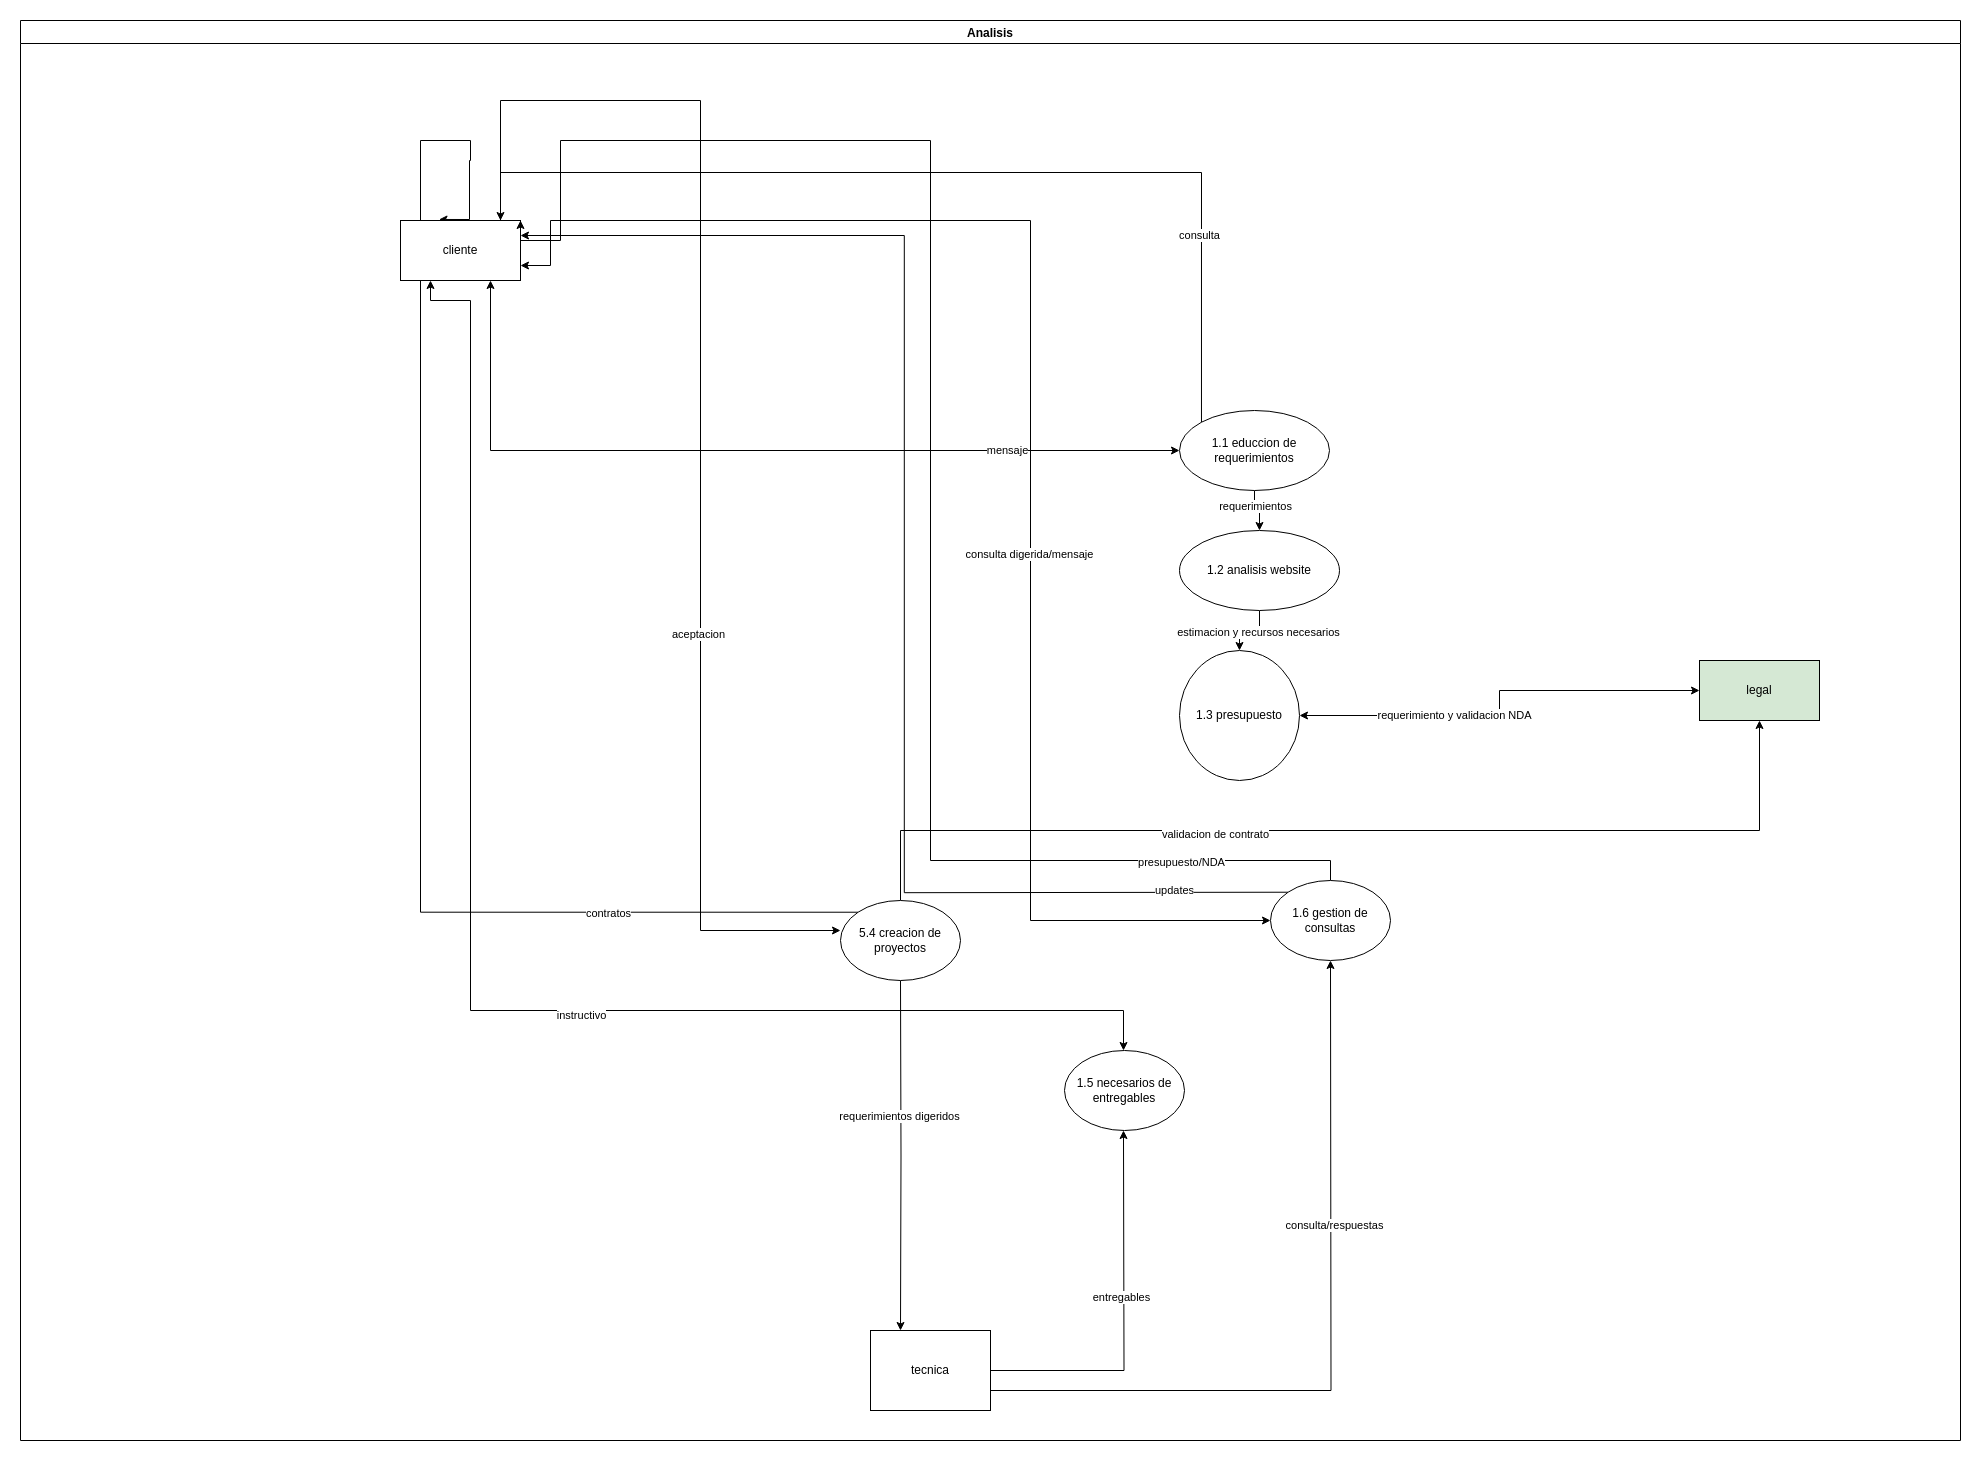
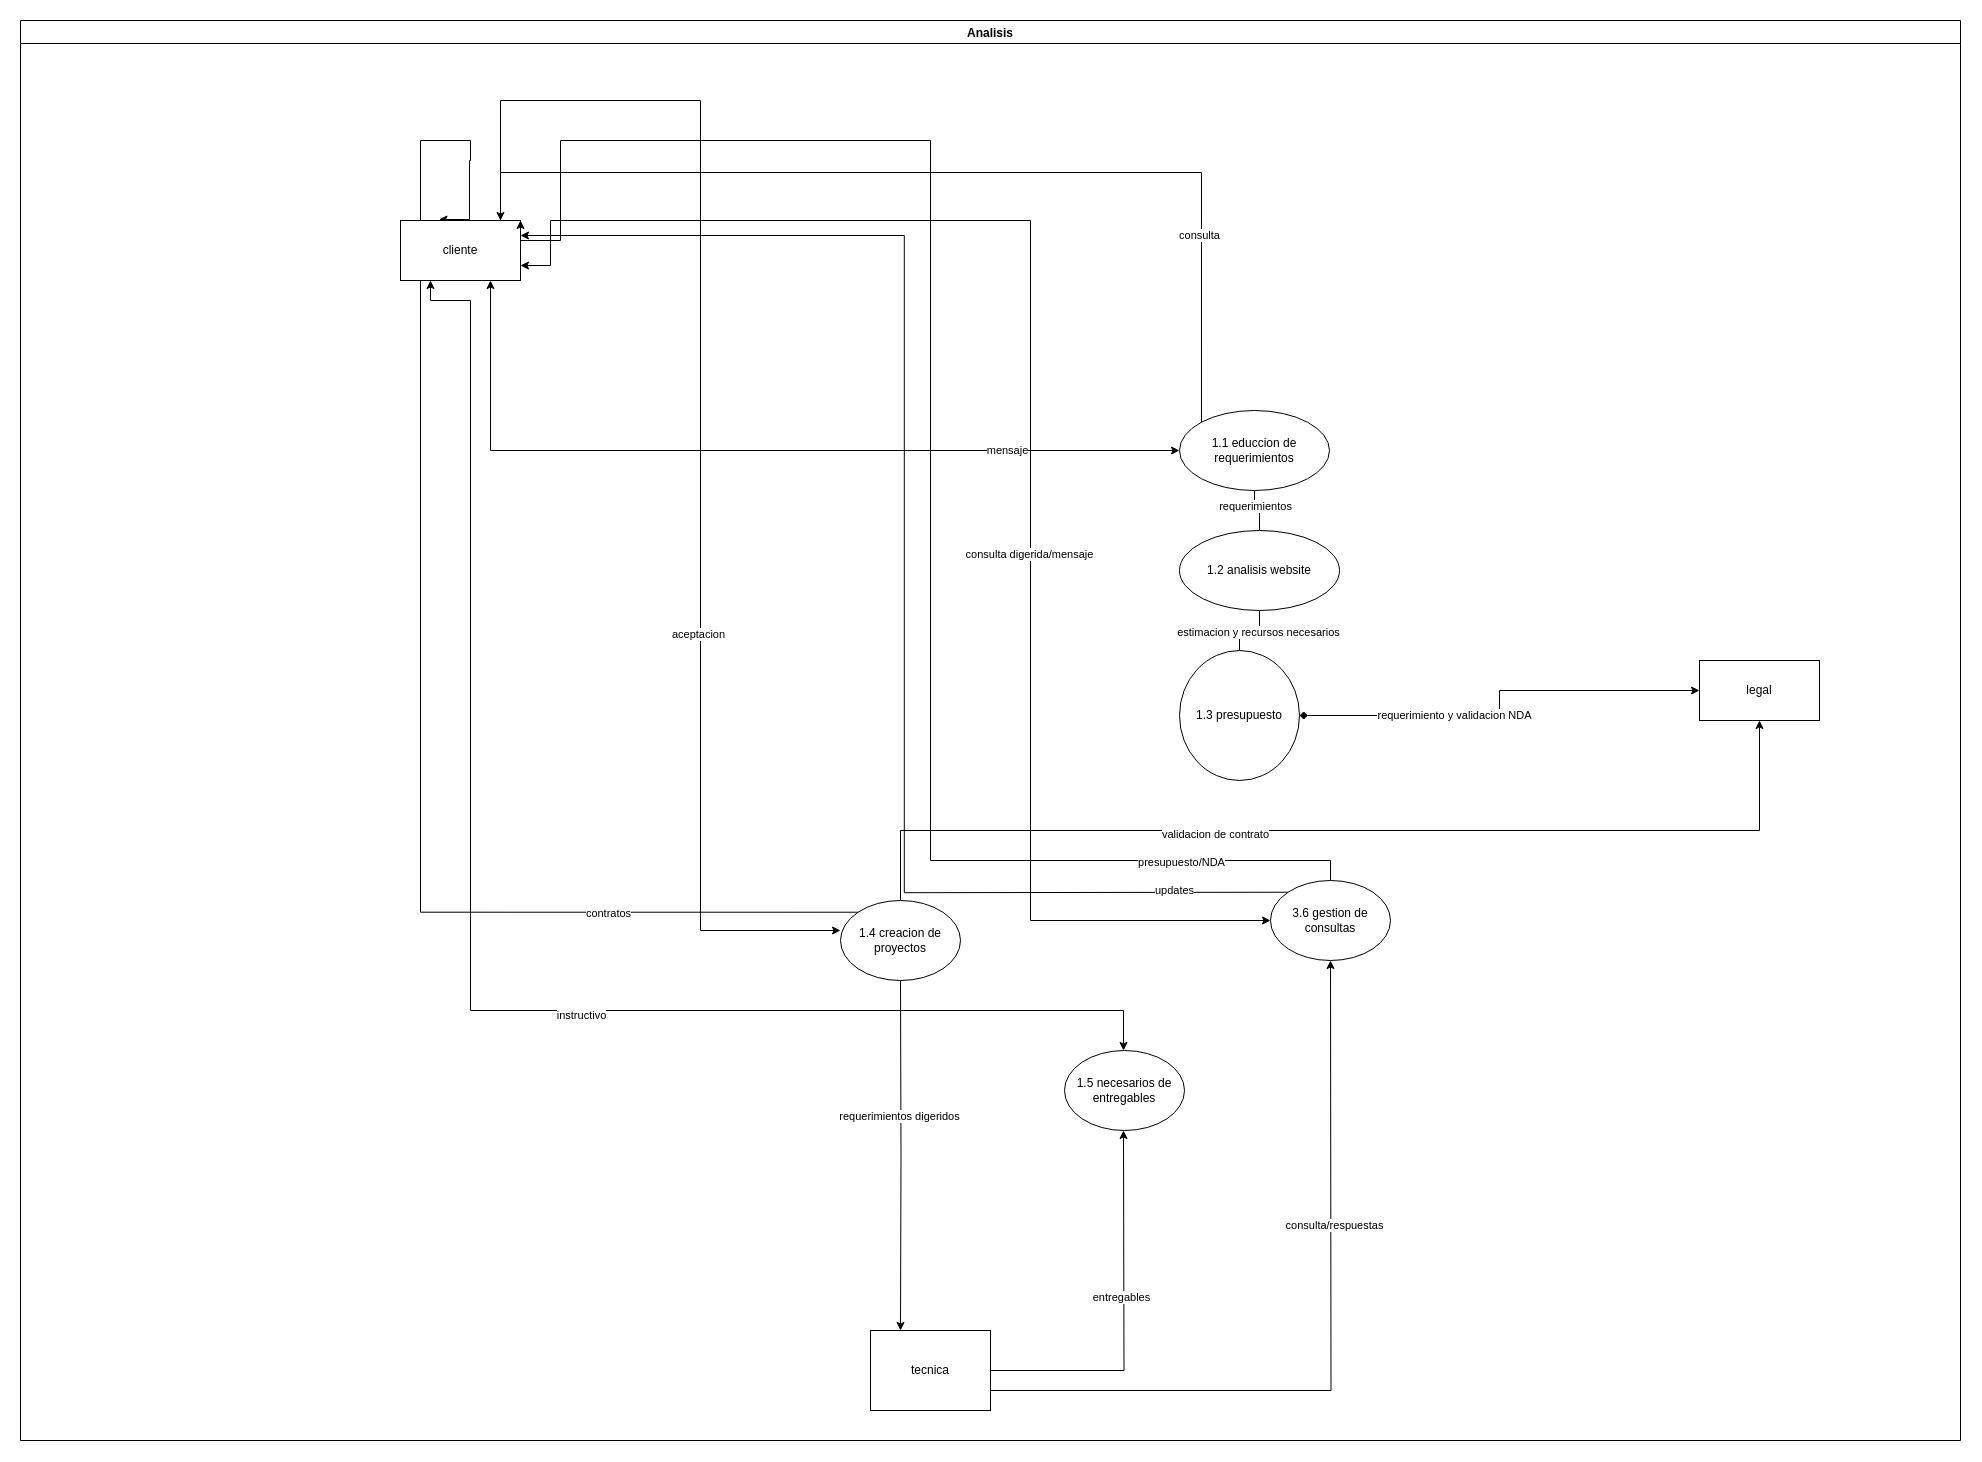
(1260, 522) -> (1260, 524)
(1240, 642) -> (1240, 644)
(1760, 691) -> (1760, 691)
(1308, 716) -> (1308, 716)
(1331, 921) -> (1331, 921)
(901, 941) -> (901, 941)
